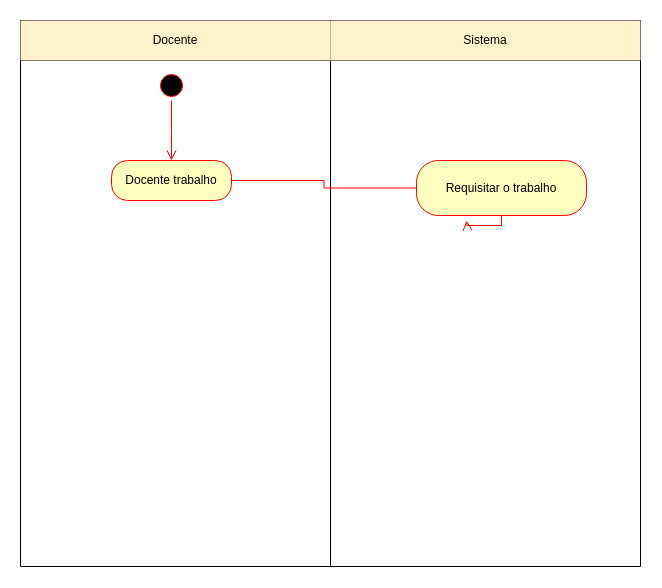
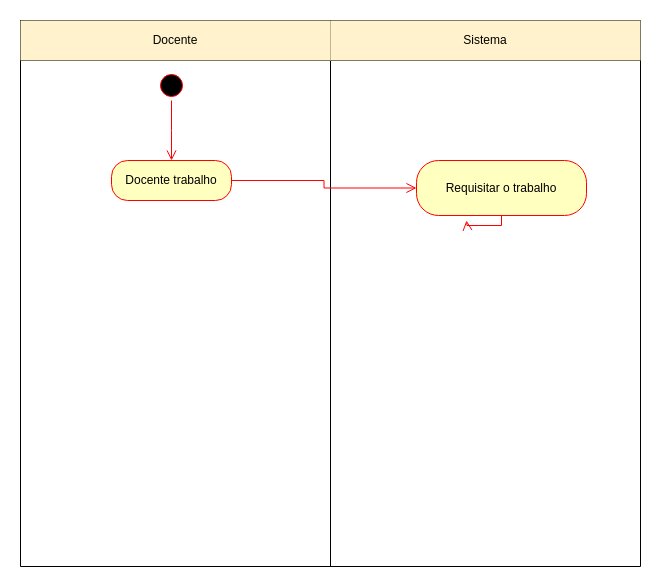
(410, 188) -> (410, 188)
